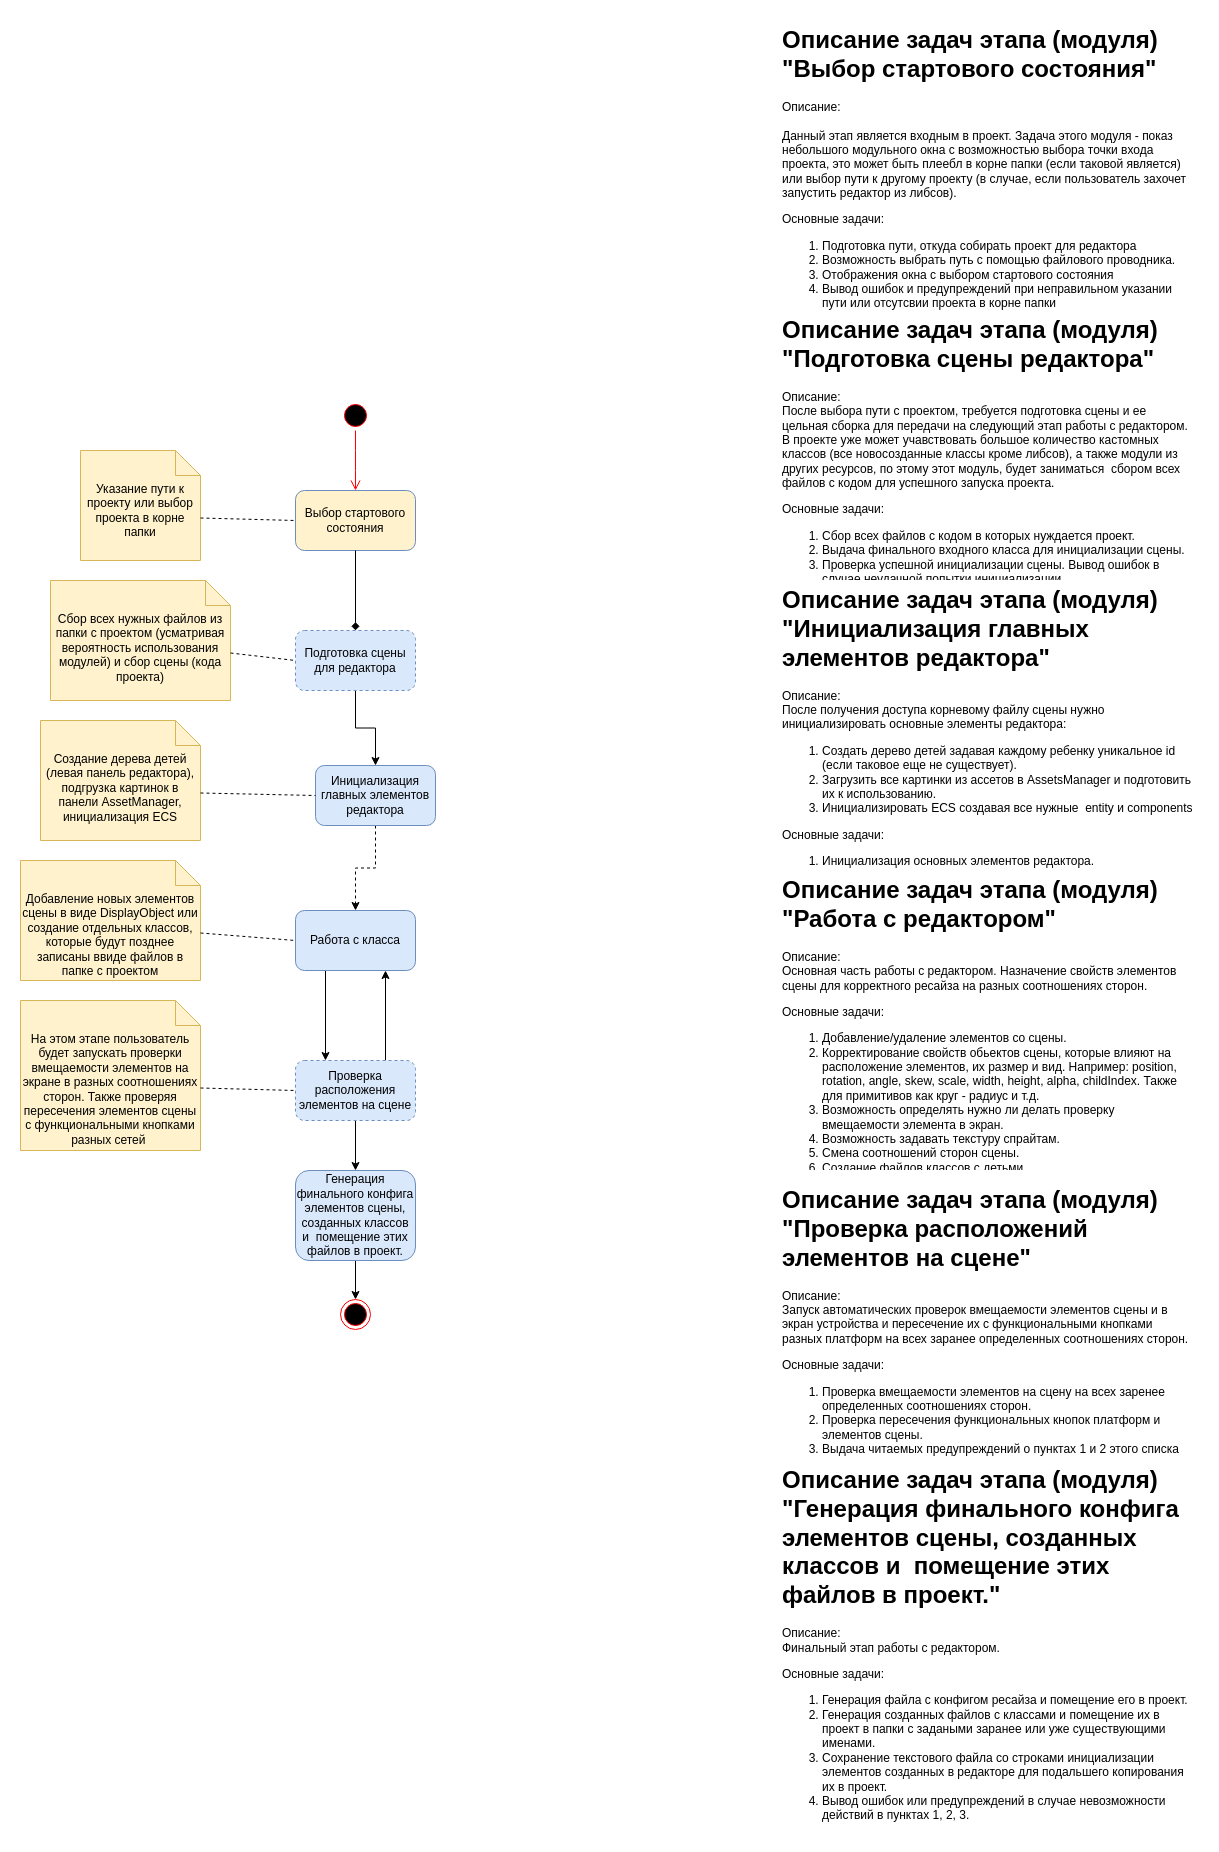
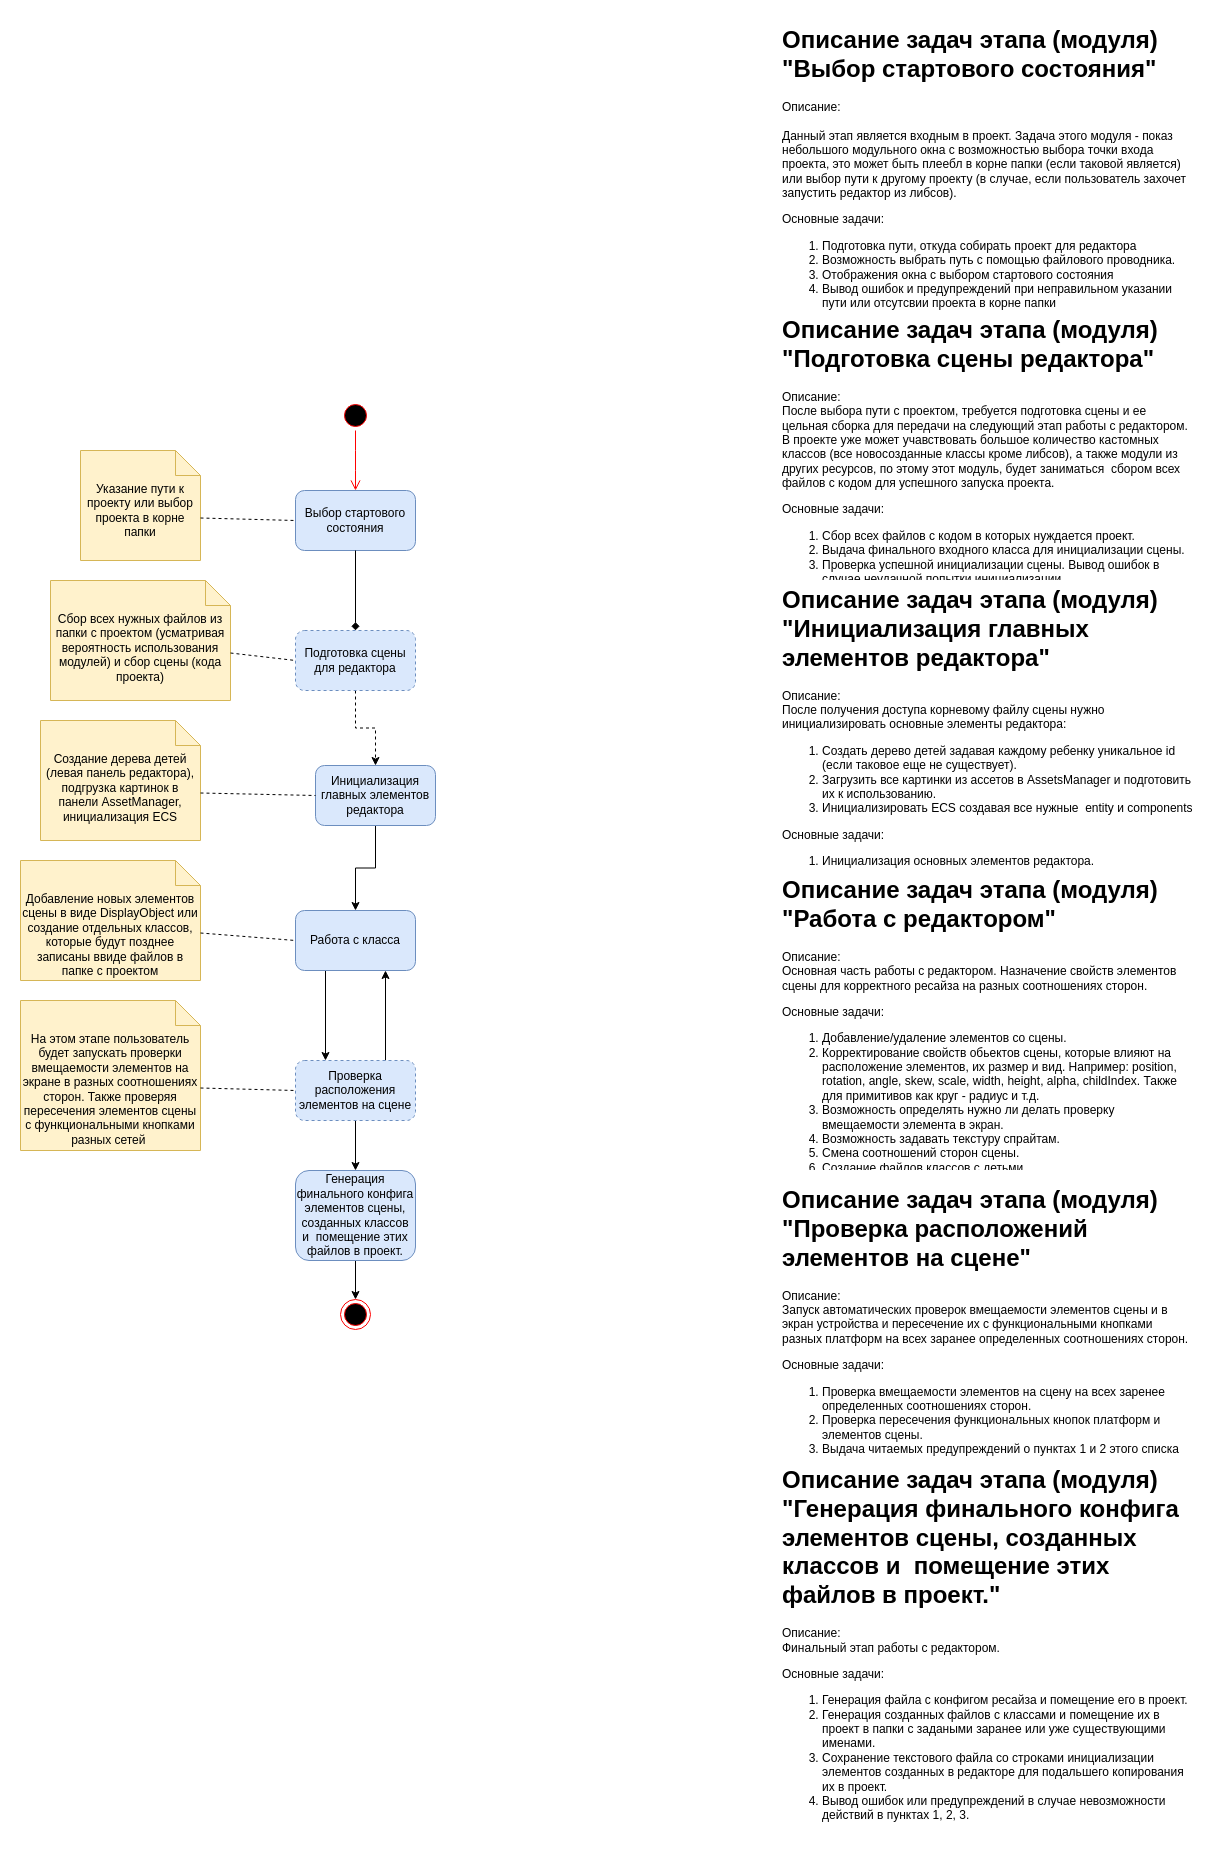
(356, 521) -> (356, 521)
(363, 728) -> (363, 728)
(370, 868) -> (370, 868)
